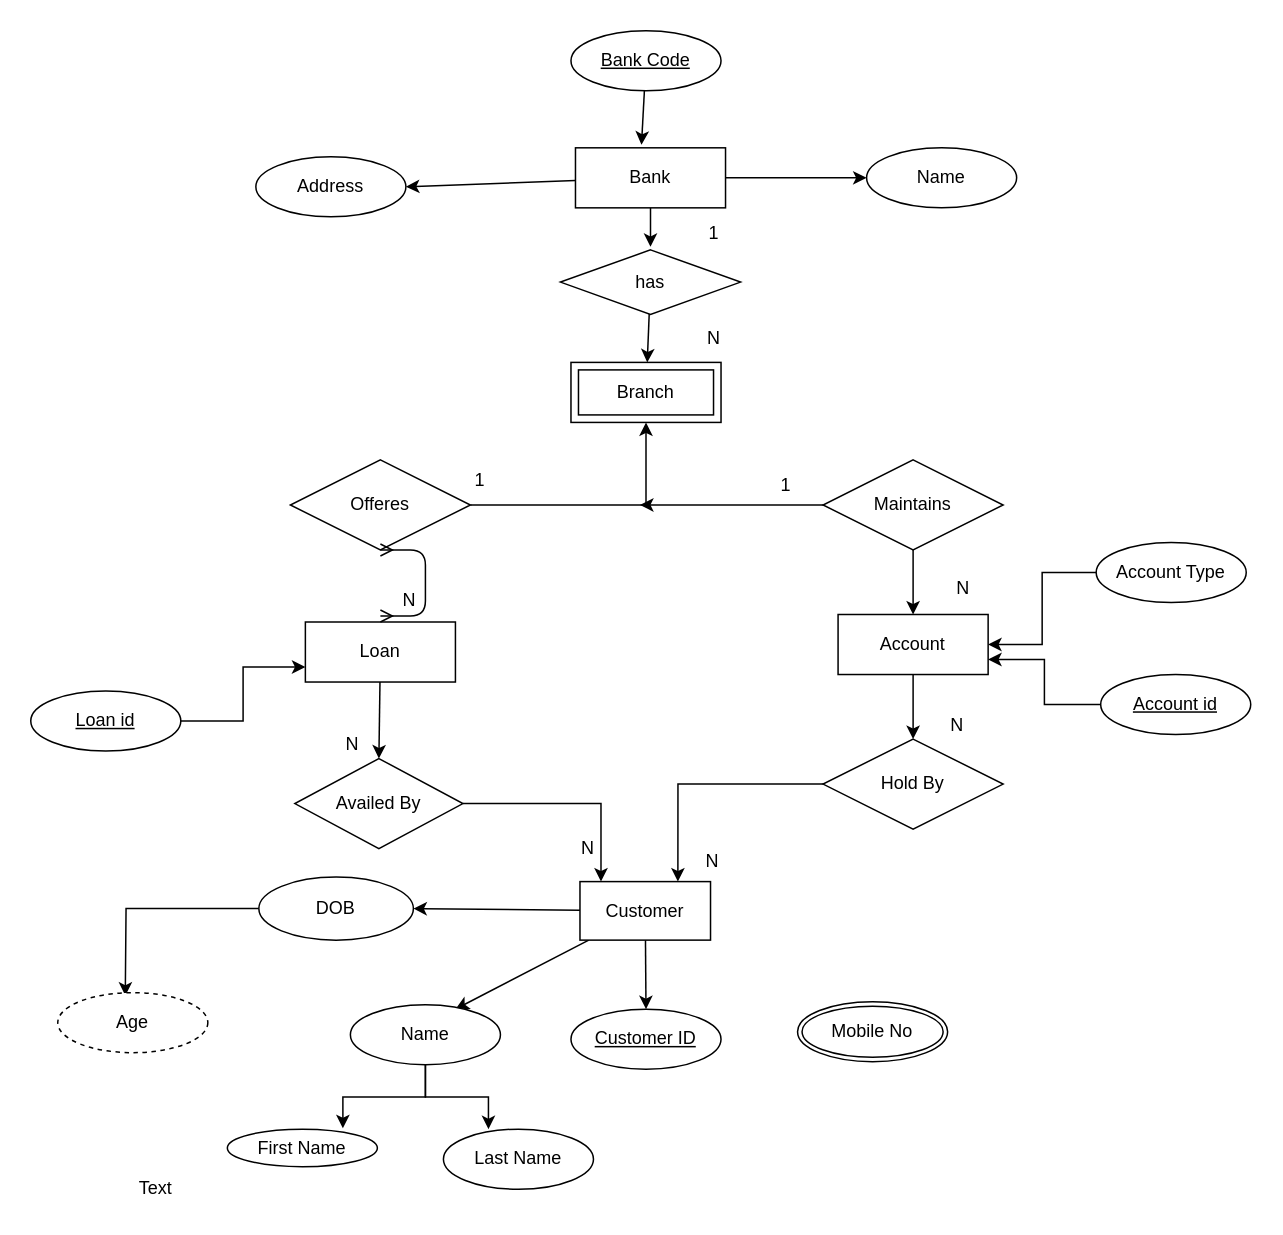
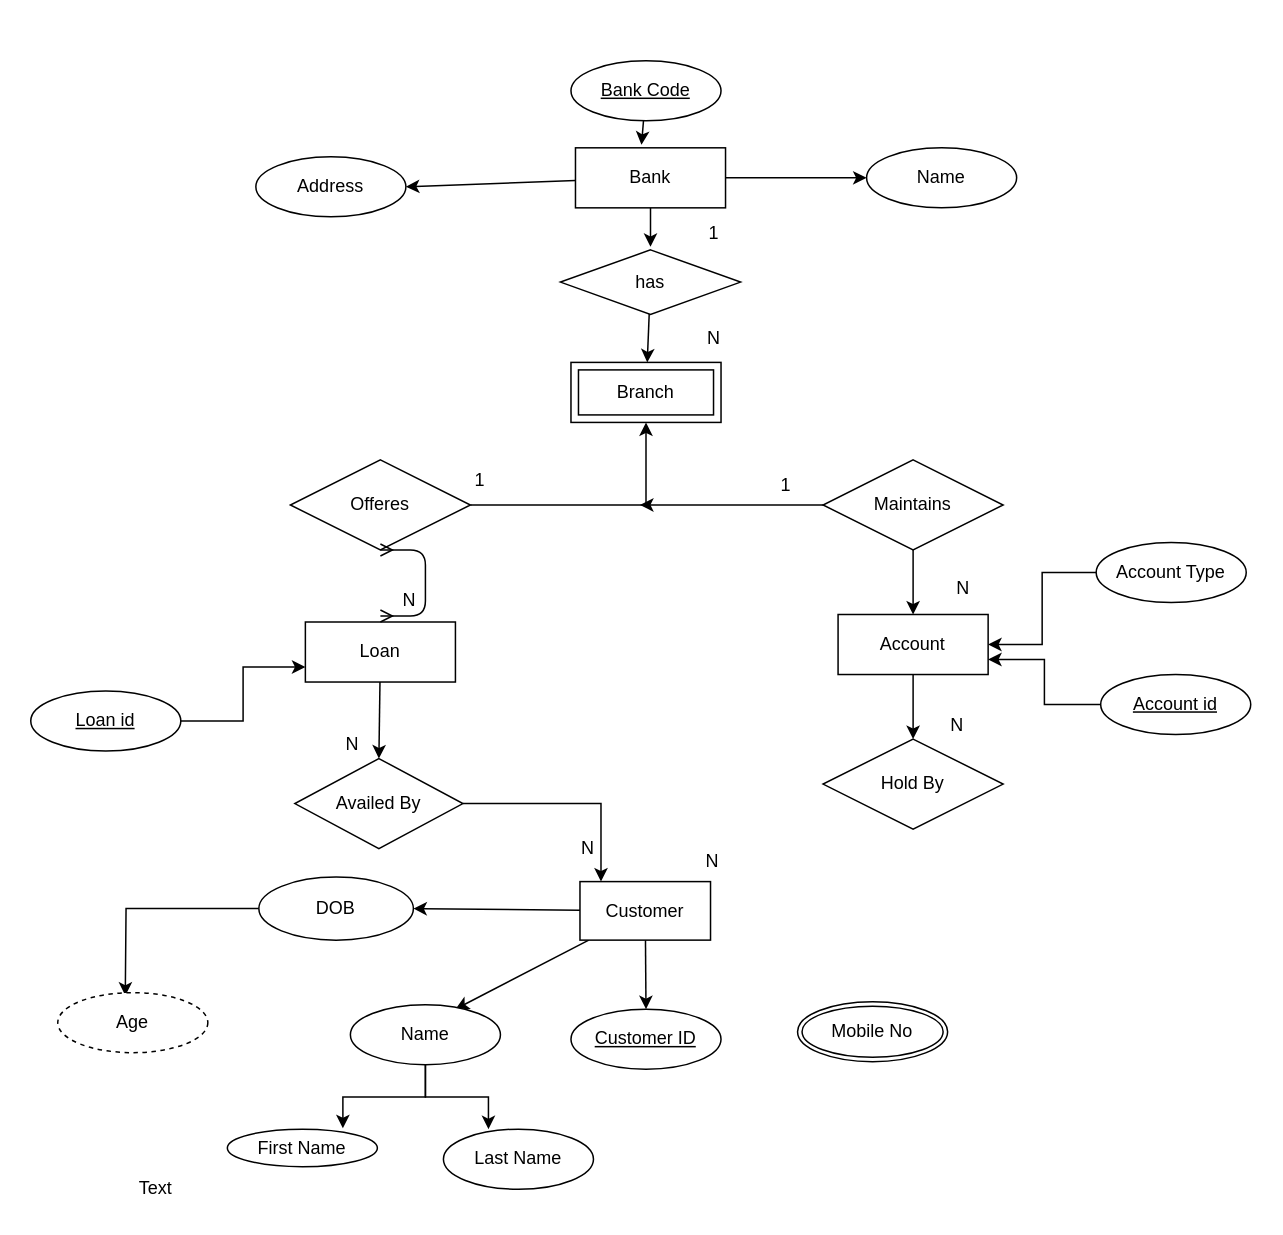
(646, 61) -> (646, 91)
(707, 784) -> none
